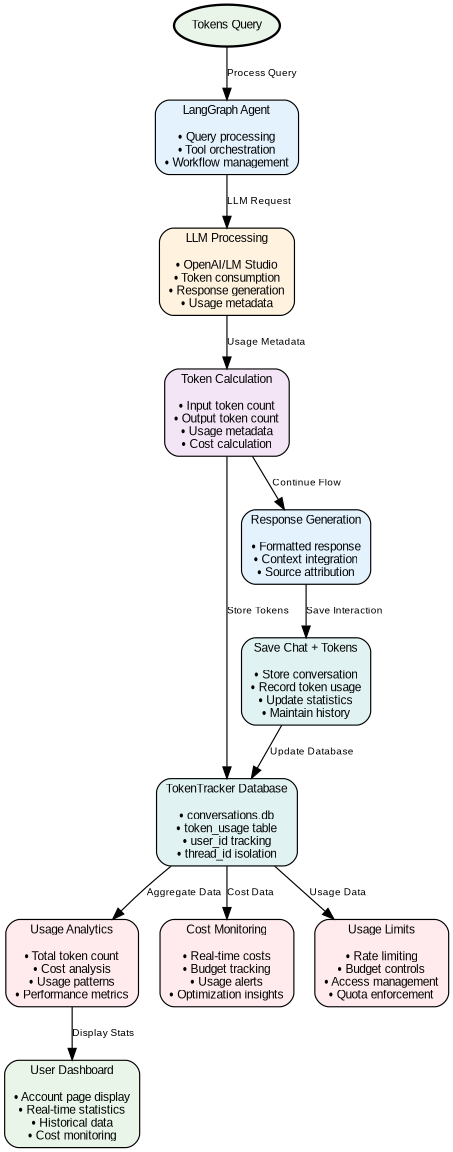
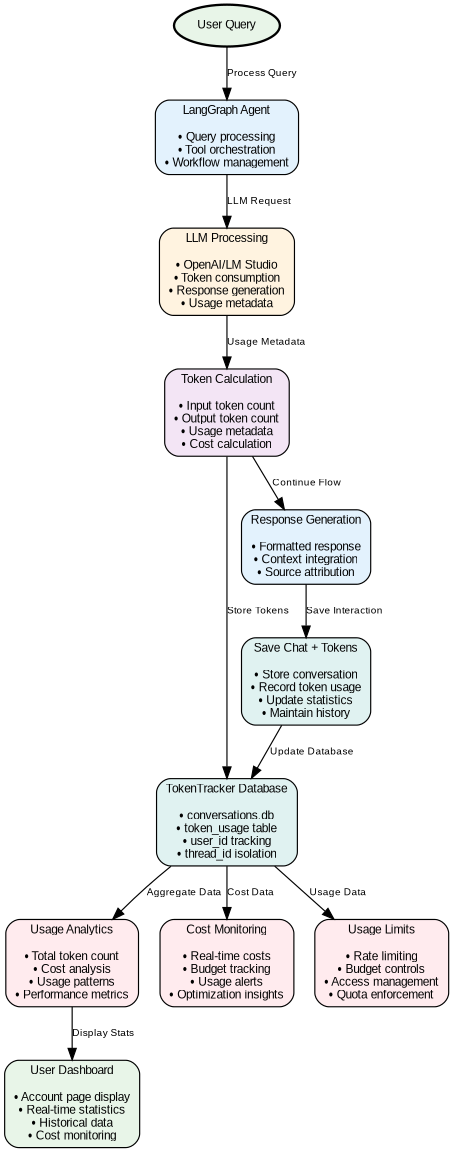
(227, 26) -> (227, 26)
